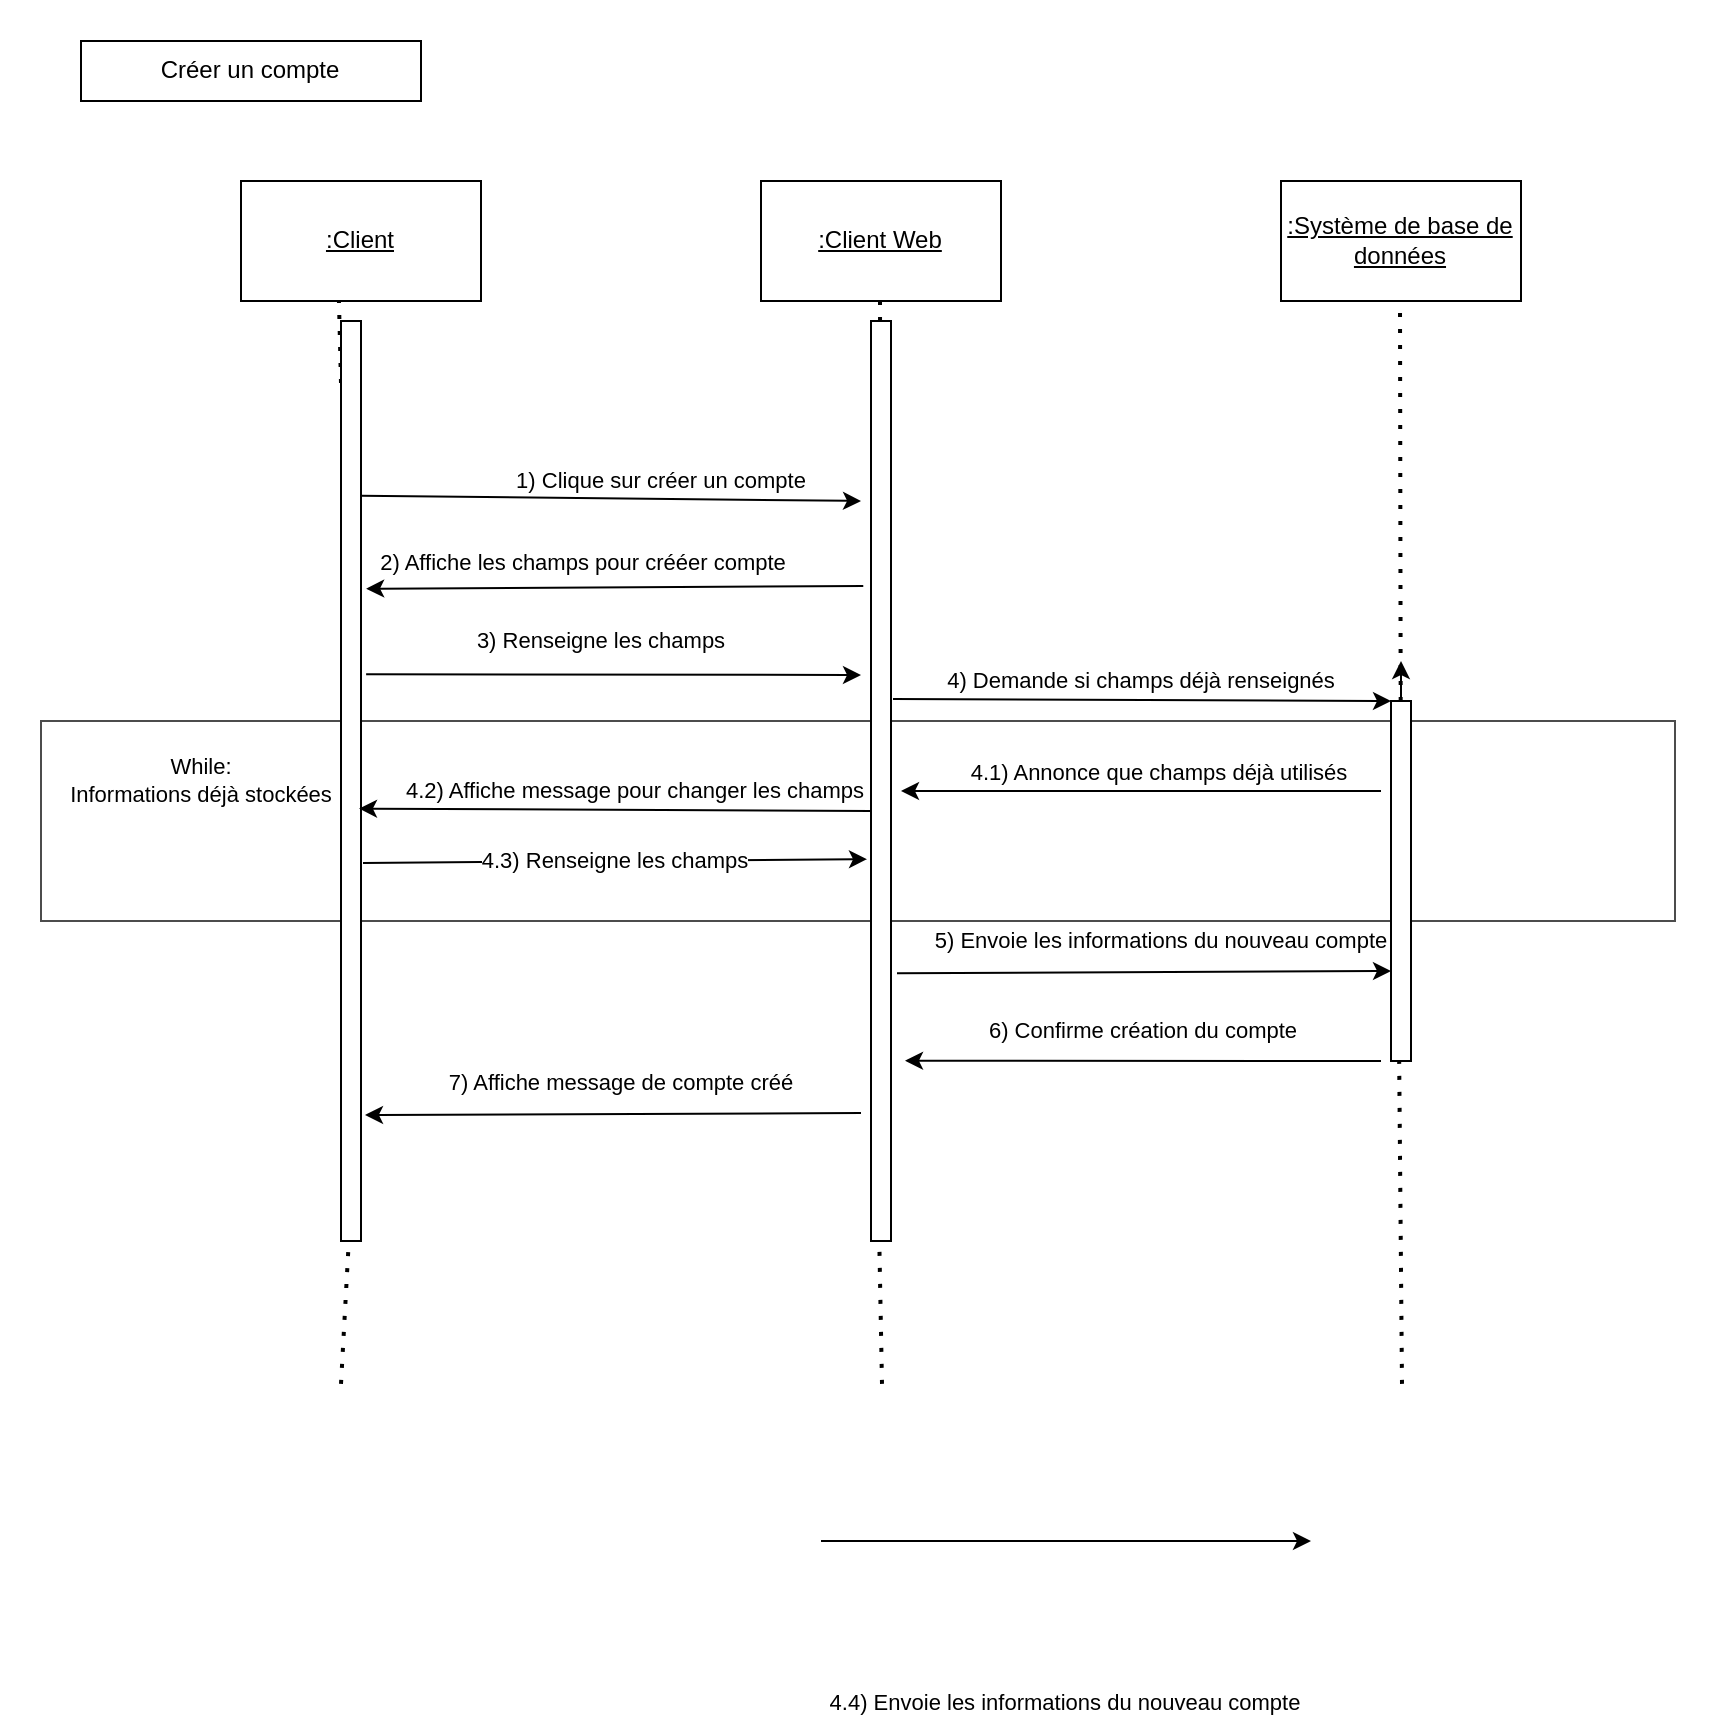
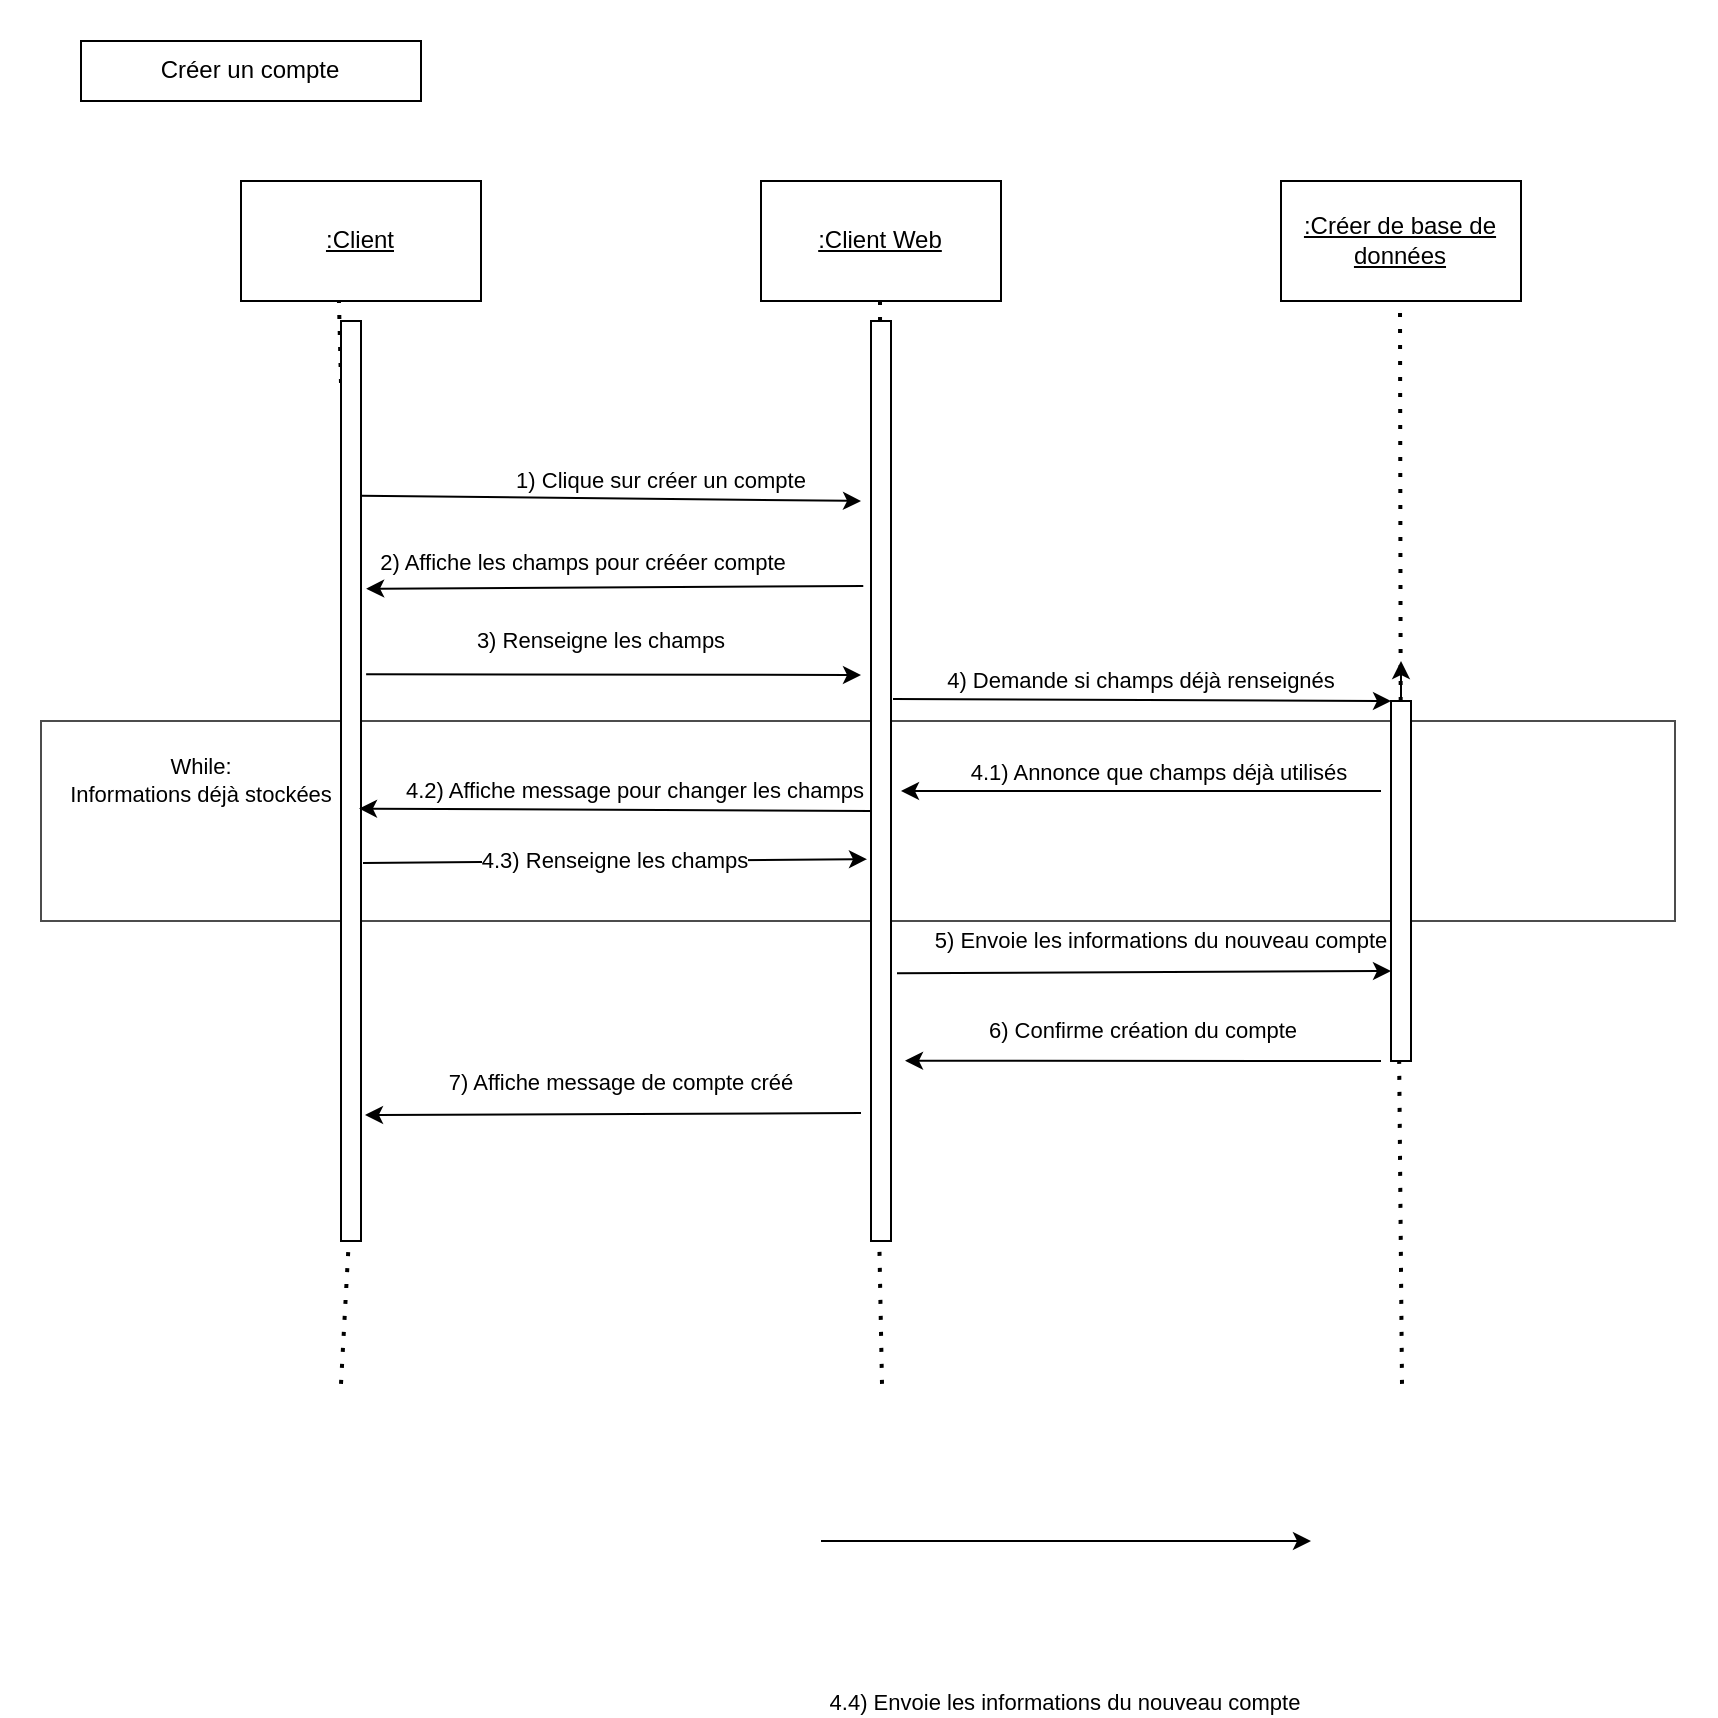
(1401, 241) -> (1401, 241)
